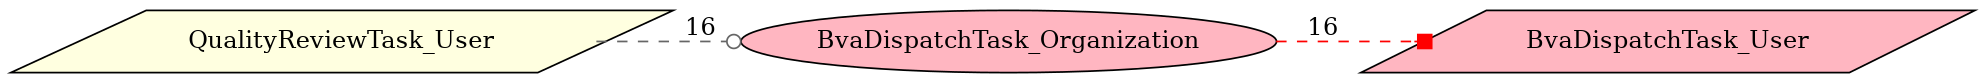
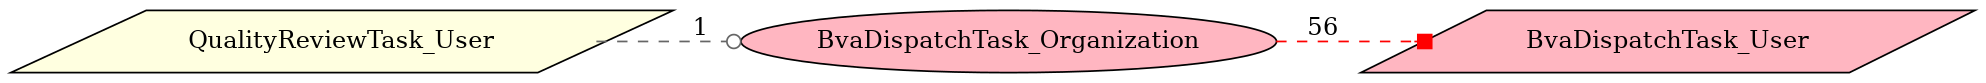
(701, 29) -> (701, 29)
(1324, 29) -> (1324, 29)
